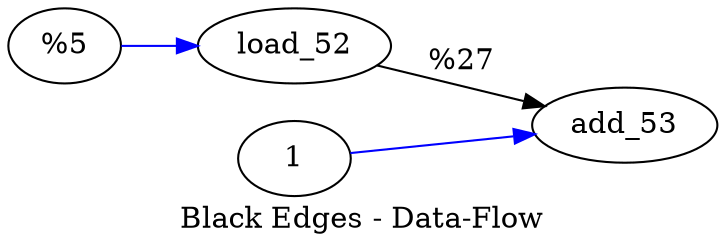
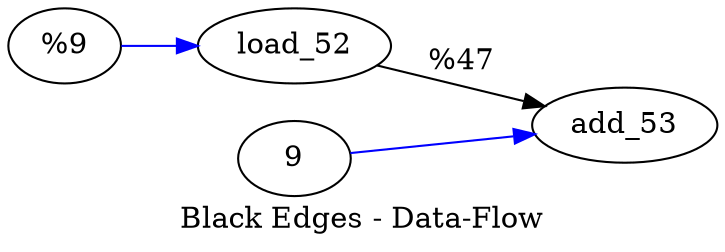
(65, 46) -> (65, 46)
(462, 62) -> (462, 62)
(294, 159) -> (294, 159)
